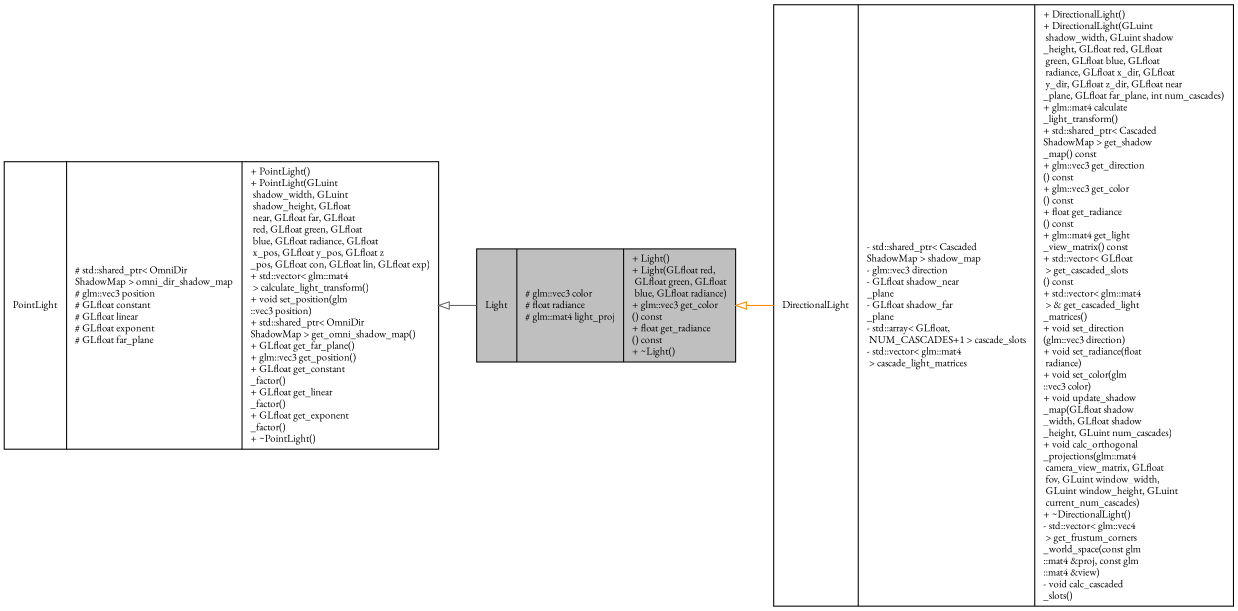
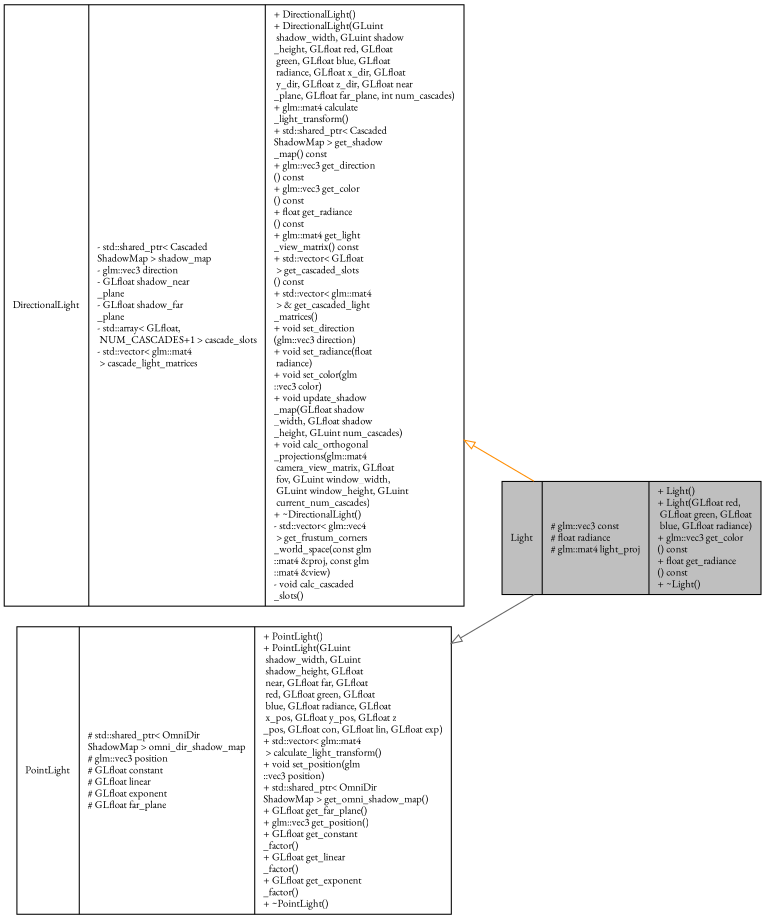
(559, 293) -> (585, 526)
(760, 305) -> (504, 463)
